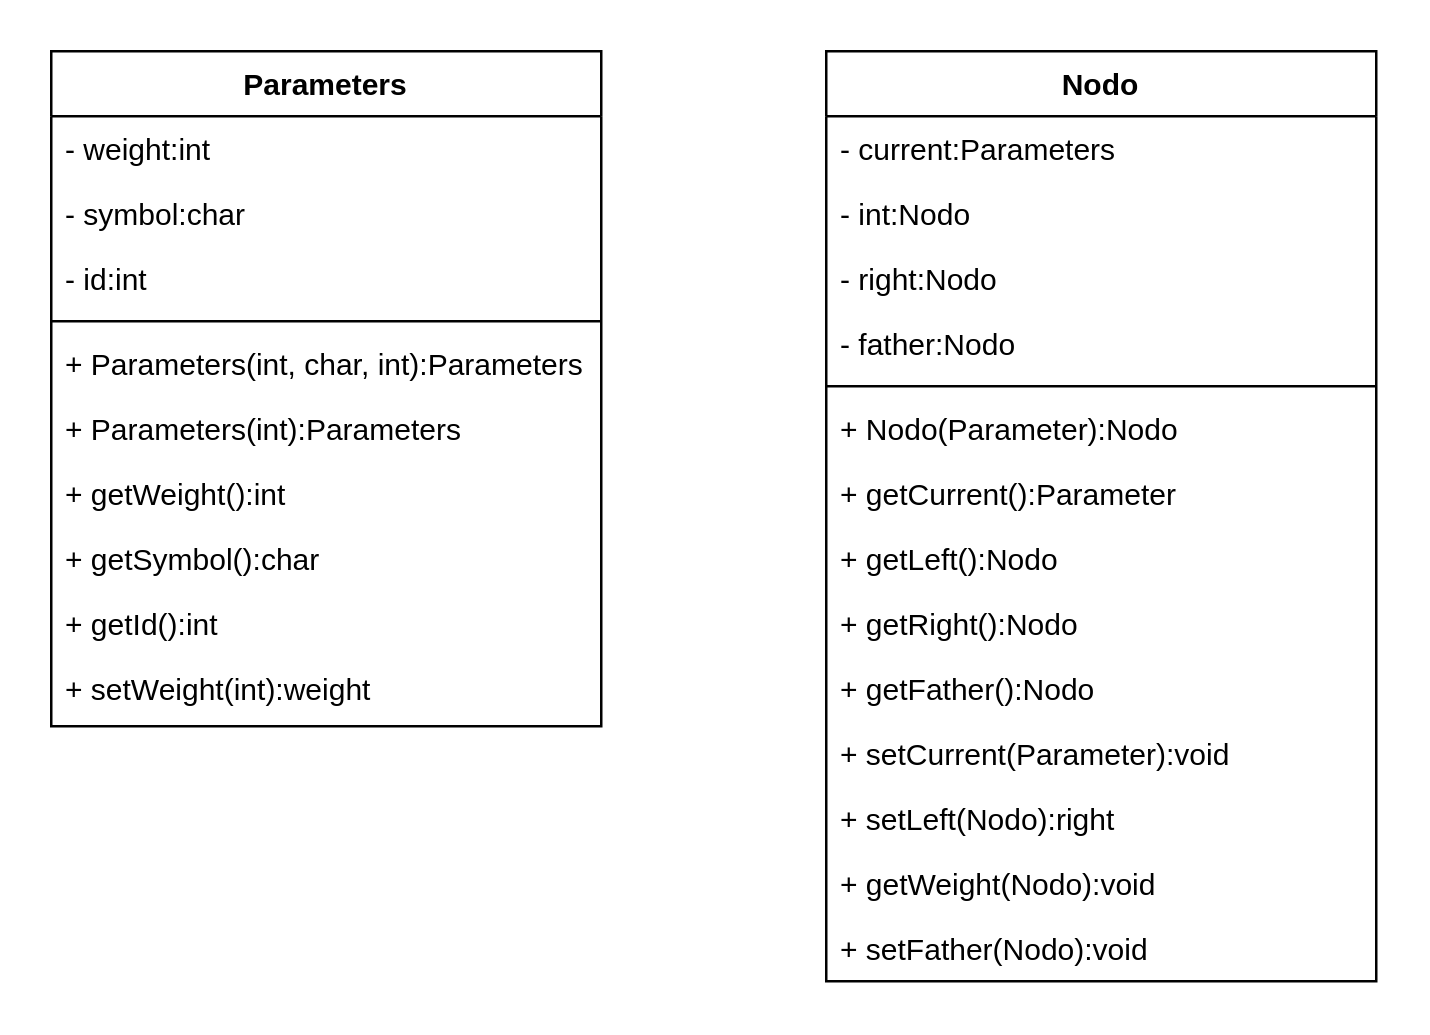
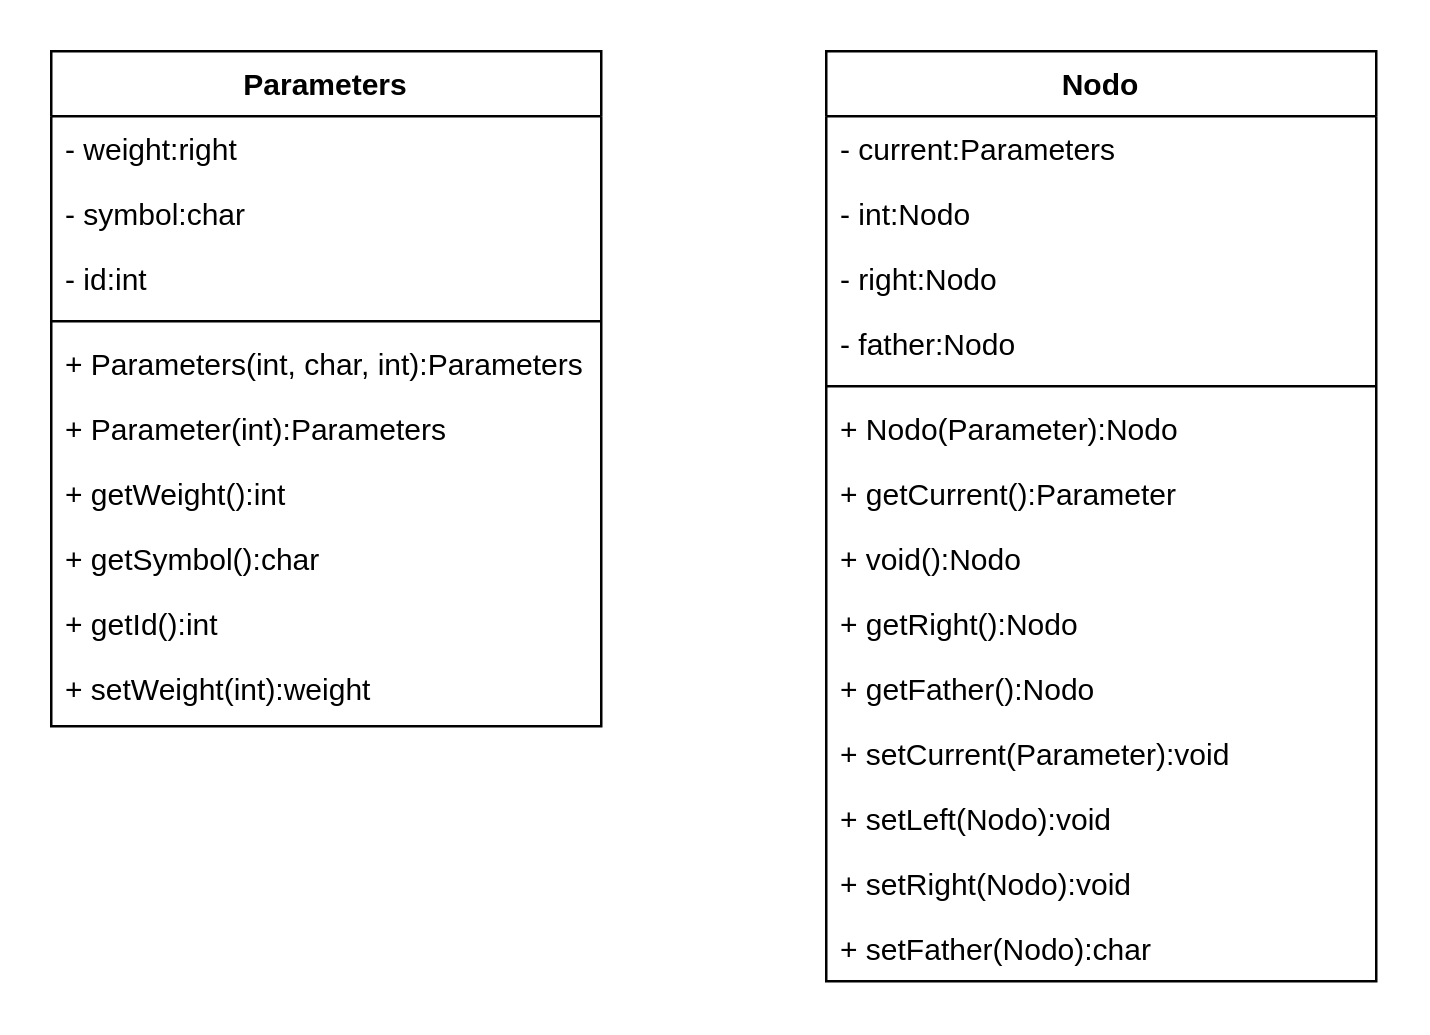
(150, 150) -> (167, 150)
(289, 430) -> (280, 430)
(967, 560) -> (938, 560)
(1005, 820) -> (996, 820)
(1009, 885) -> (1001, 885)
(1013, 950) -> (1017, 950)
